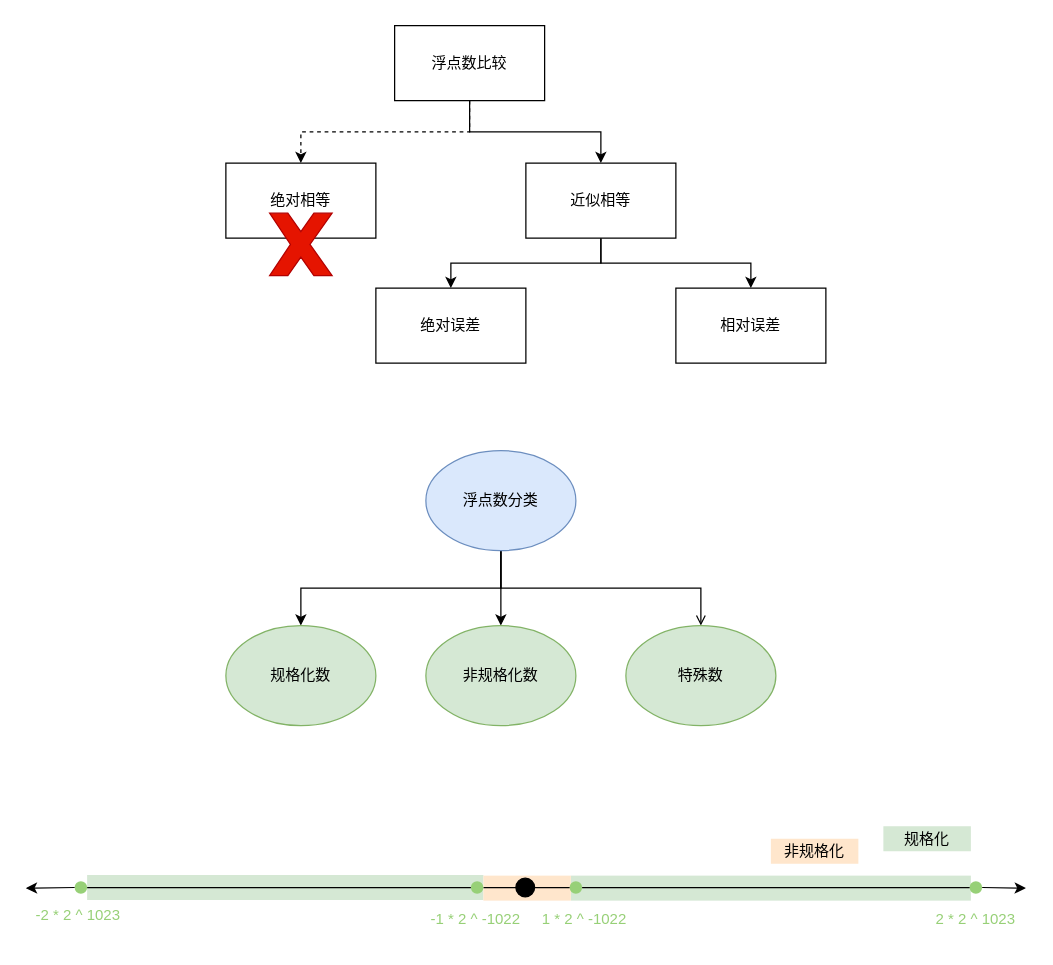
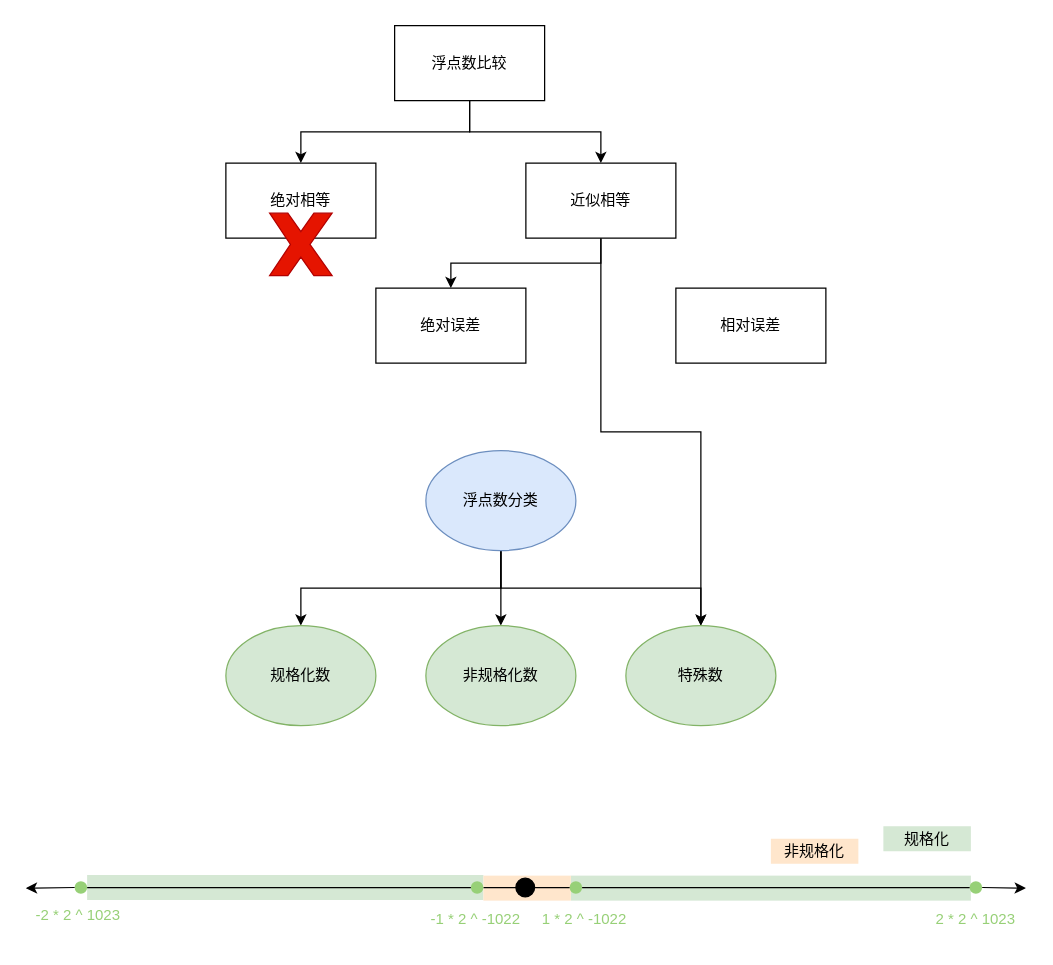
(373, 132) -> (373, 132)
(685, 263) -> (644, 432)
